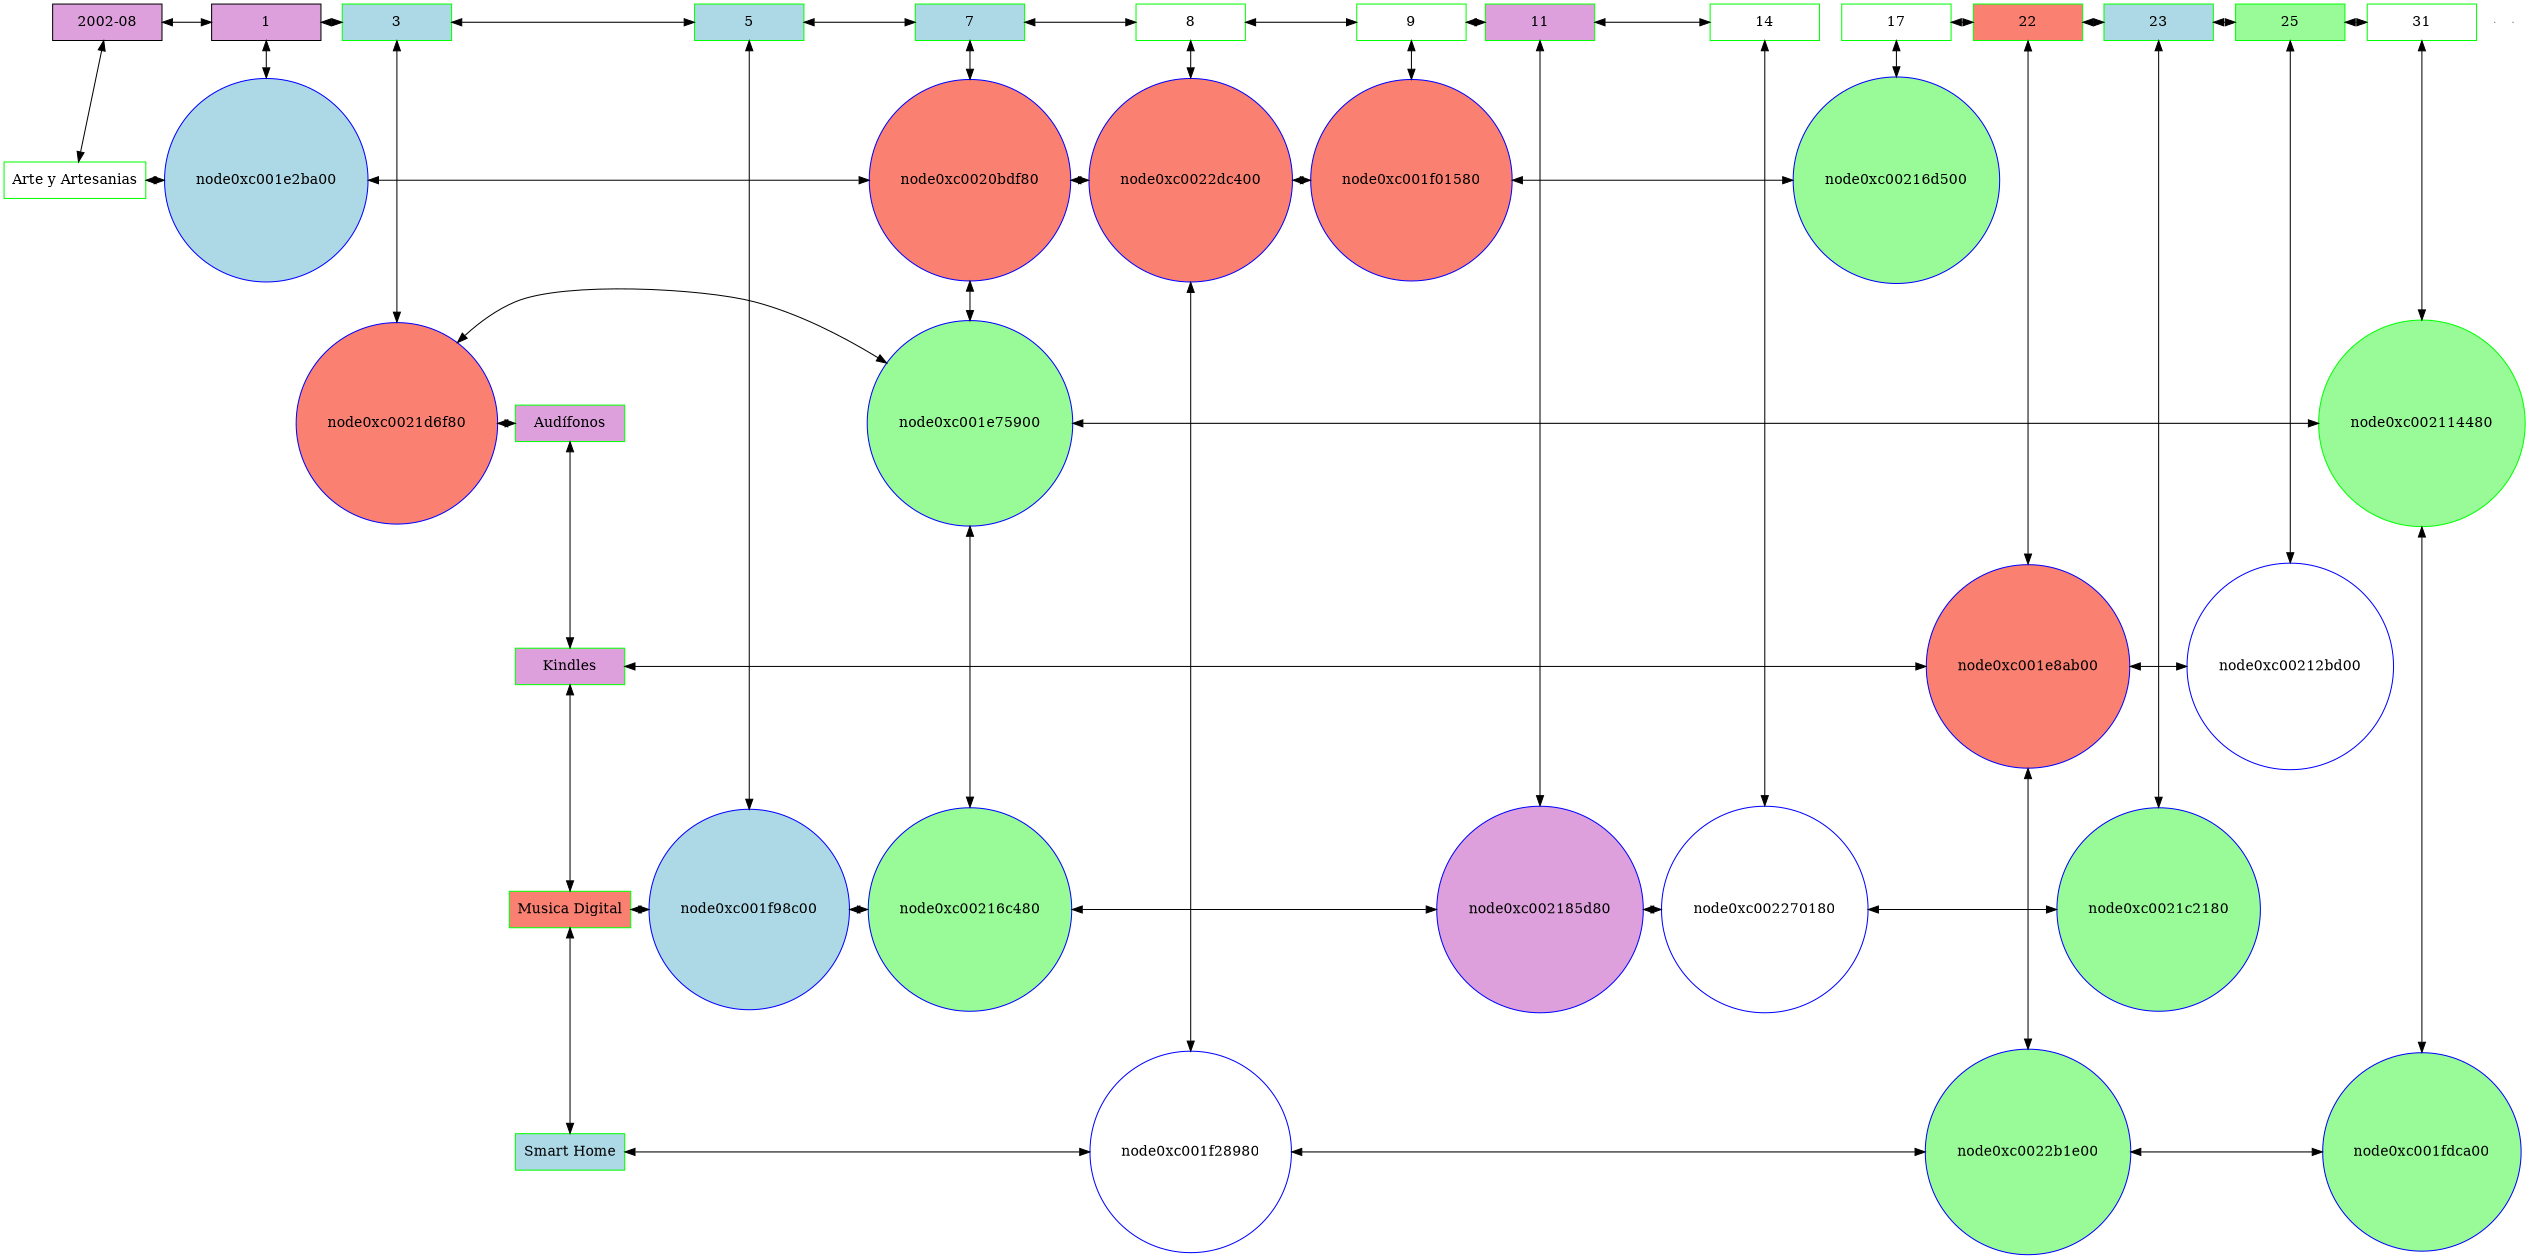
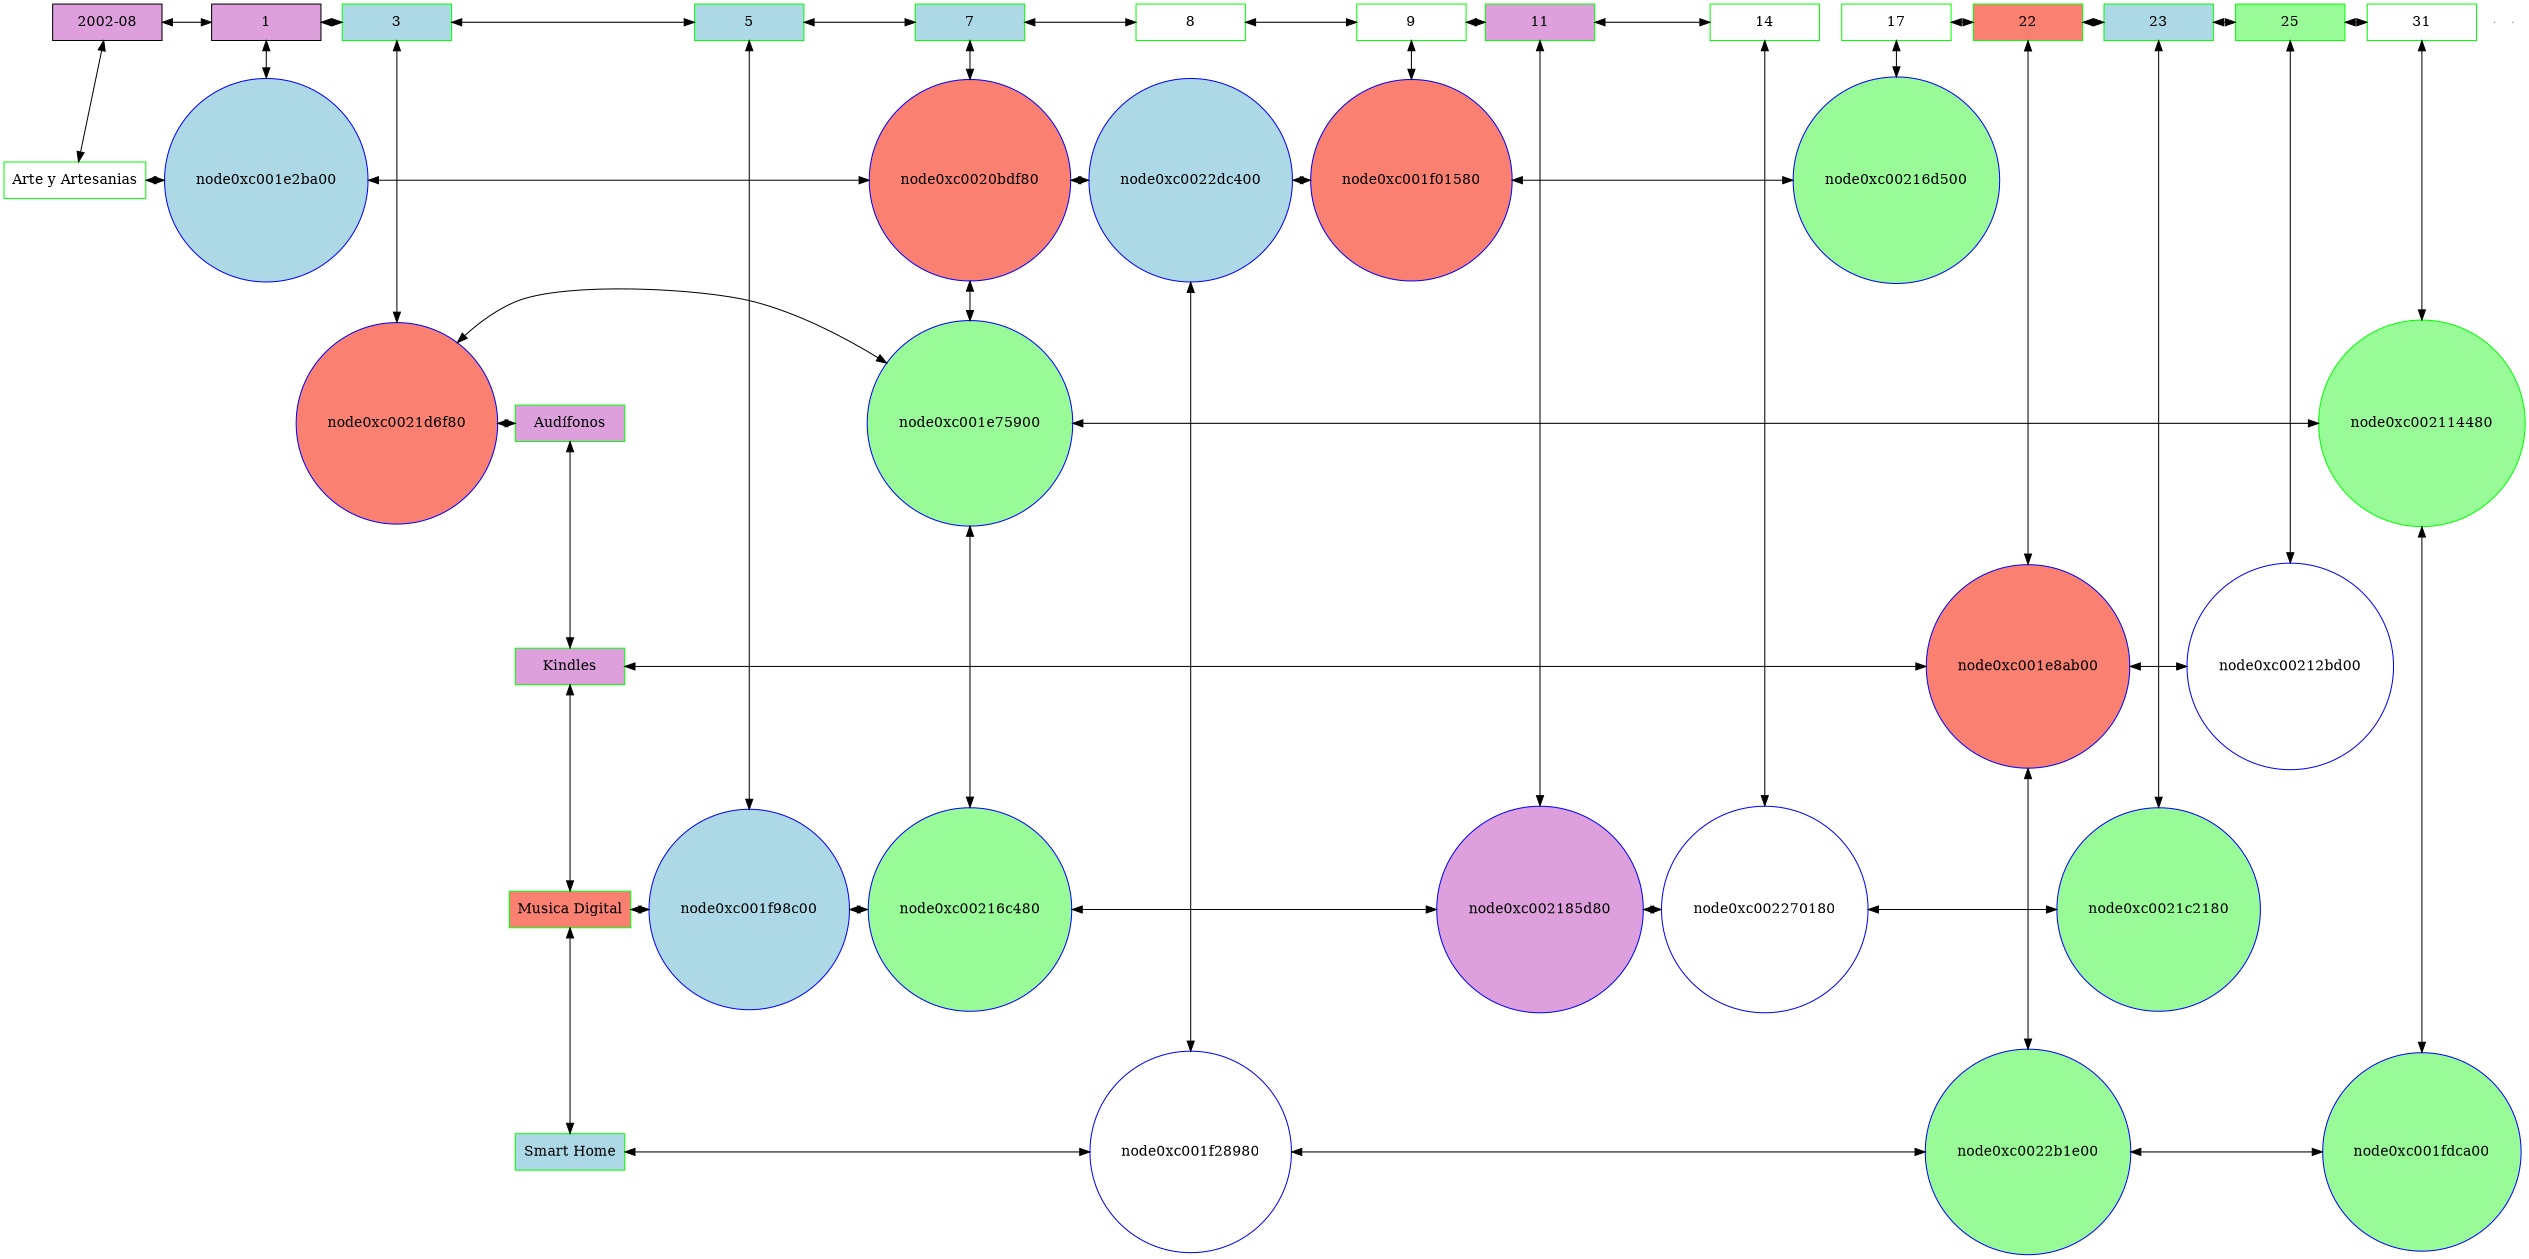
(1191, 59) -> none
(1191, 180) -> (1191, 180)
